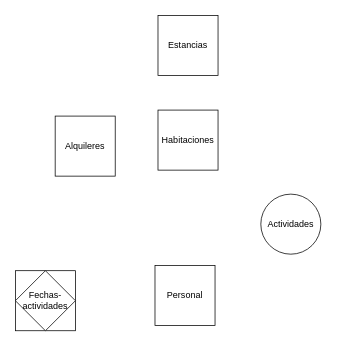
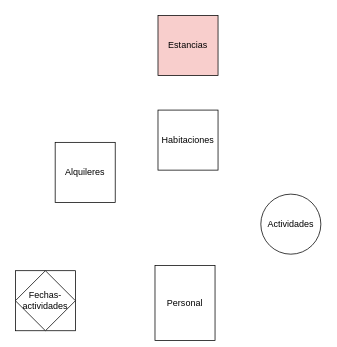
(188, 45) -> (188, 45)
(85, 146) -> (85, 172)
(185, 295) -> (185, 303)
